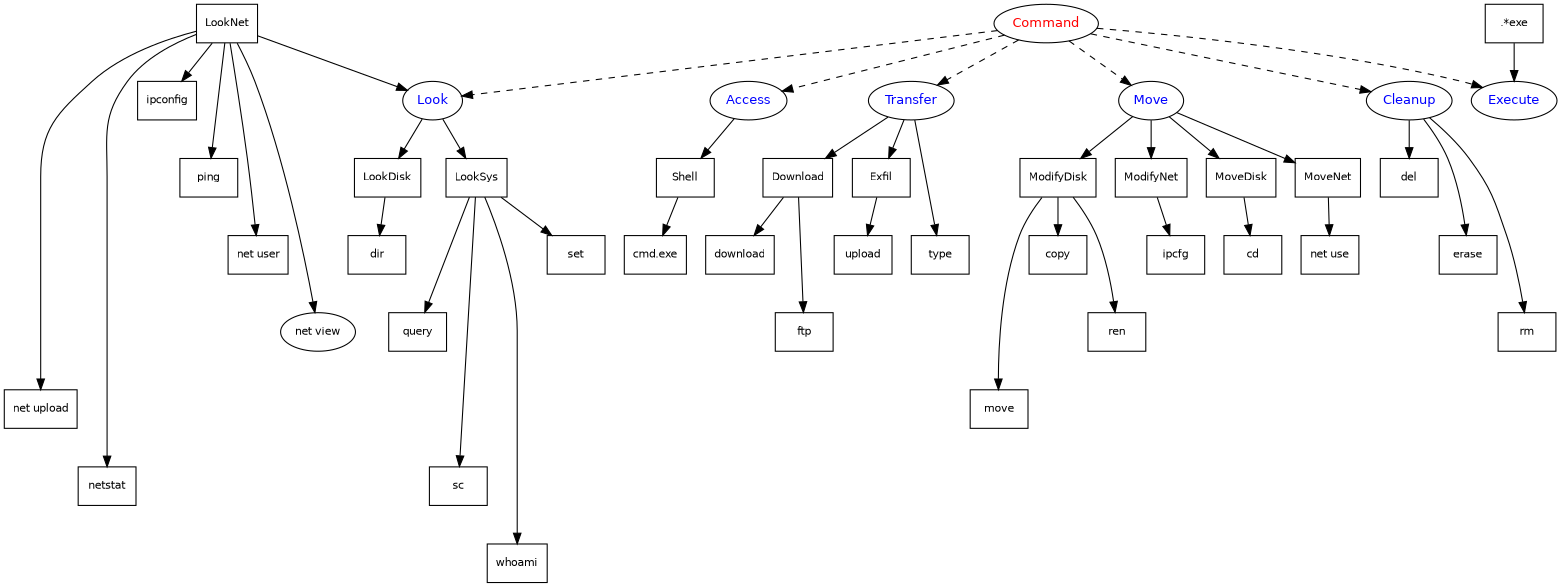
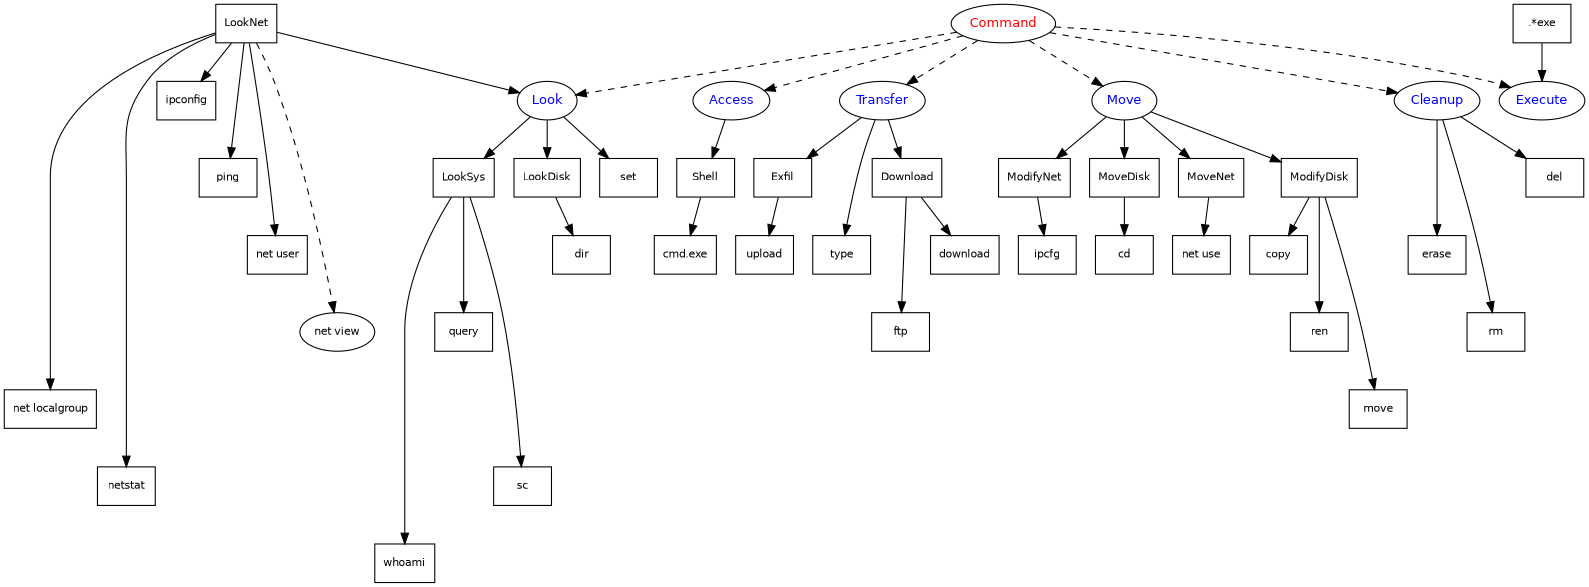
(283, 170) -> (302, 170)
(522, 213) -> (582, 134)
(41, 409) -> (50, 409)
